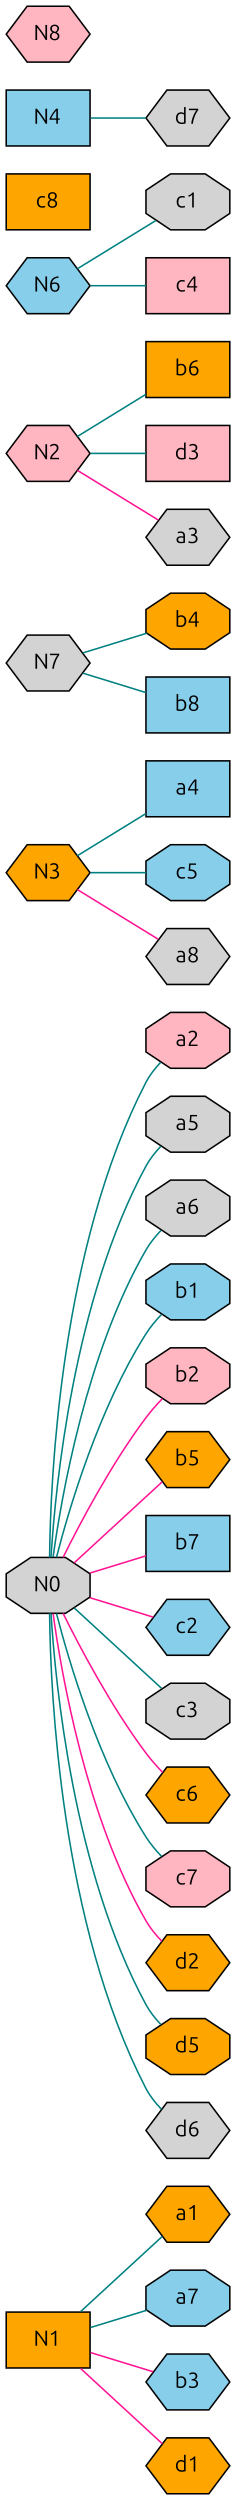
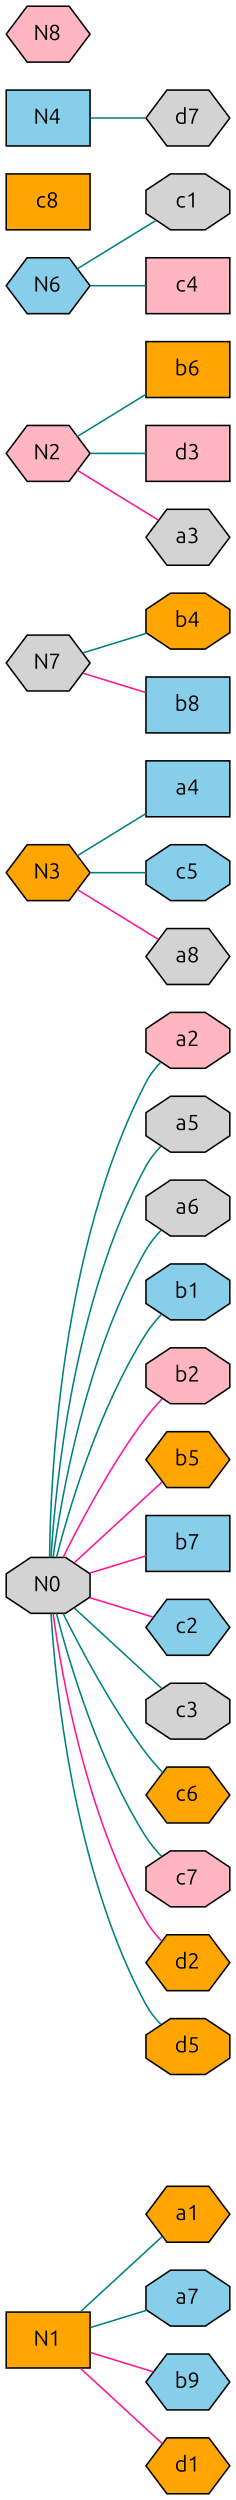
(114, 683) -> (114, 683)
(108, 1696) -> (108, 1696)
(188, 2130) -> none
(188, 2382) -> (188, 2382)
